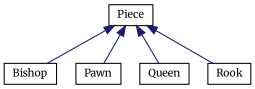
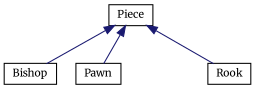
(164, 74) -> none
